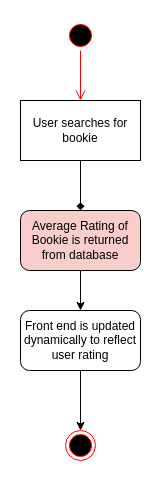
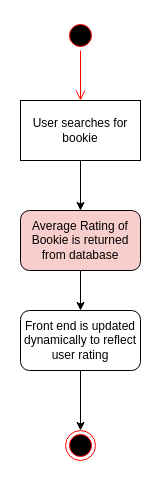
(81, 202) -> (81, 202)
